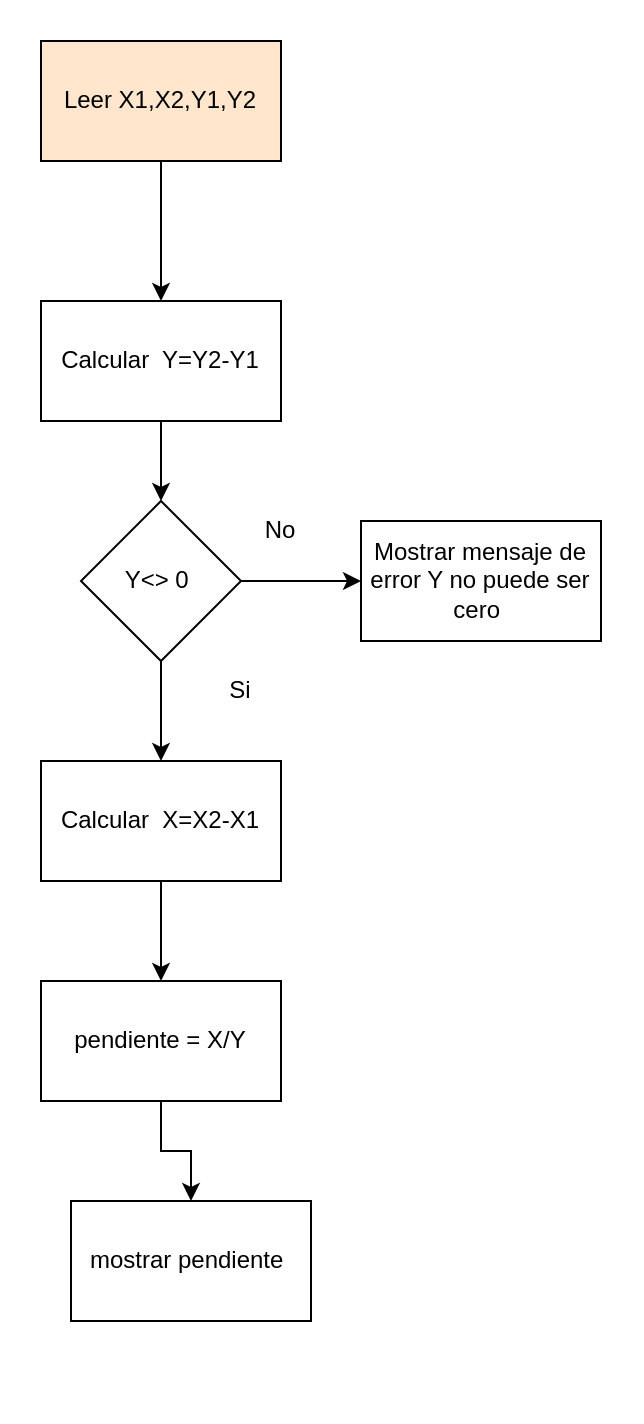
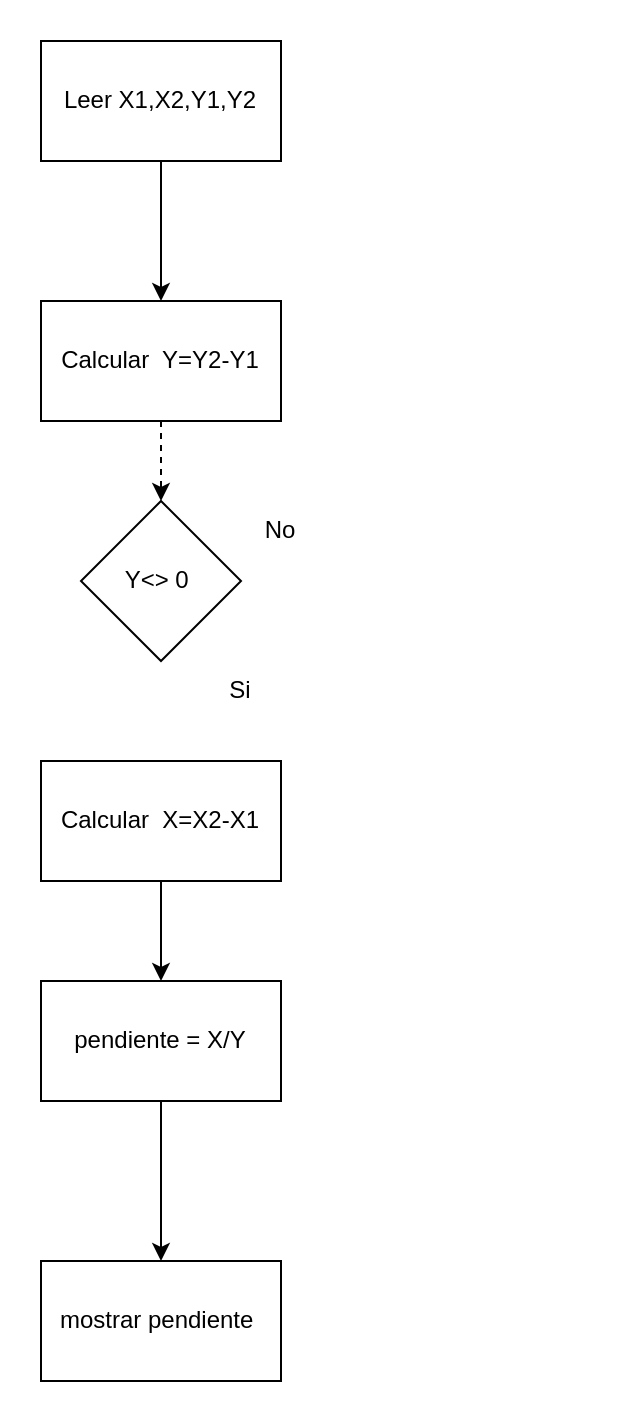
(161, 101) -> (161, 101)
(161, 453) -> (161, 453)
(294, 581) -> none
(481, 581) -> none
(161, 704) -> none
(191, 1261) -> (161, 1321)
